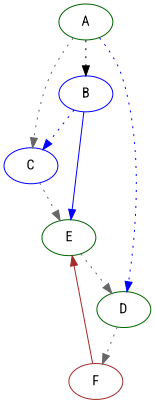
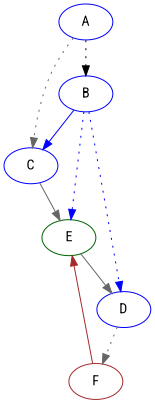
(86, 22) -> (86, 22)
(62, 126) -> (62, 126)
(135, 156) -> (104, 197)
(78, 161) -> (78, 161)
(48, 197) -> (48, 197)
(93, 270) -> (93, 270)
(124, 310) -> (124, 310)
